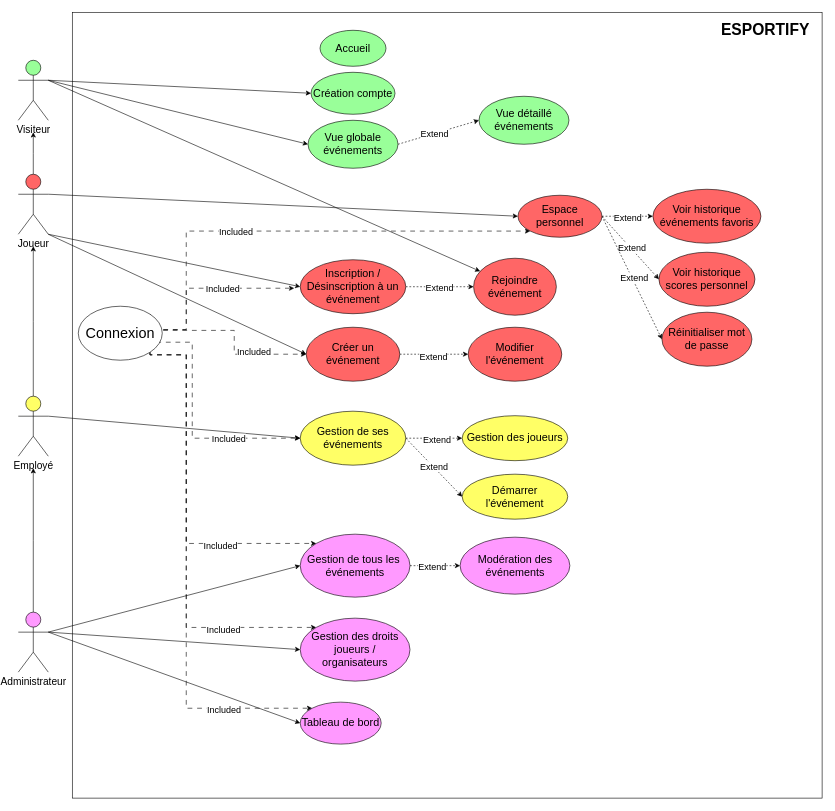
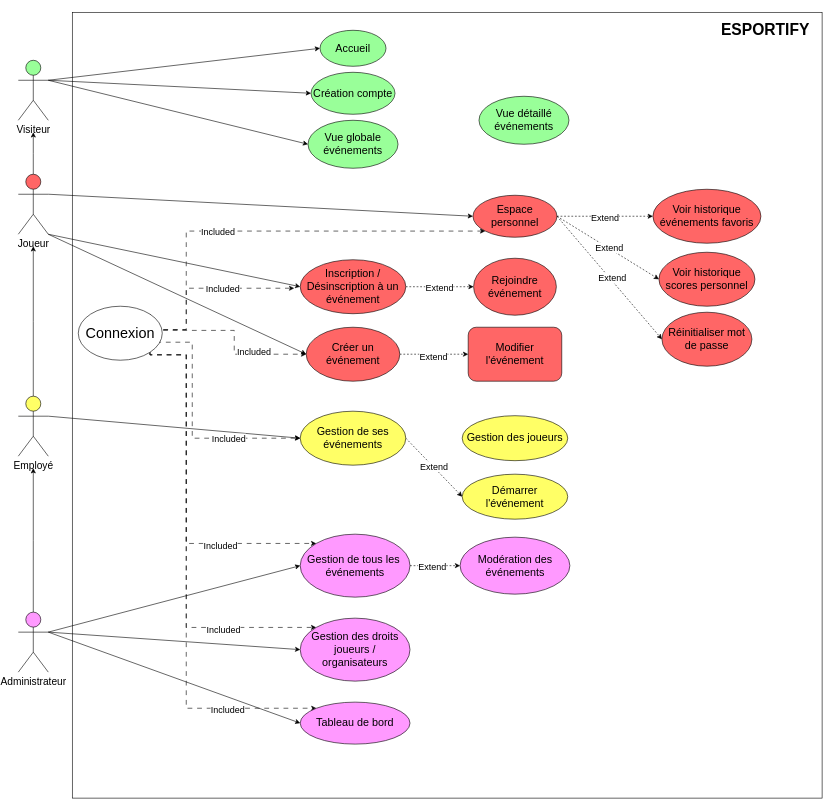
(447, 130) -> none
(193, 144) -> (185, 64)
(560, 216) -> (515, 216)
(515, 354) -> (515, 354)
(440, 438) -> none
(341, 723) -> (355, 723)
